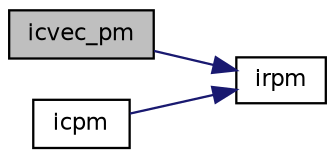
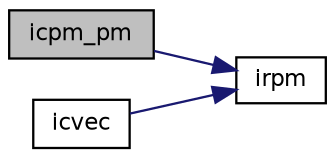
(81, 34) -> (81, 34)
(81, 124) -> (81, 124)
